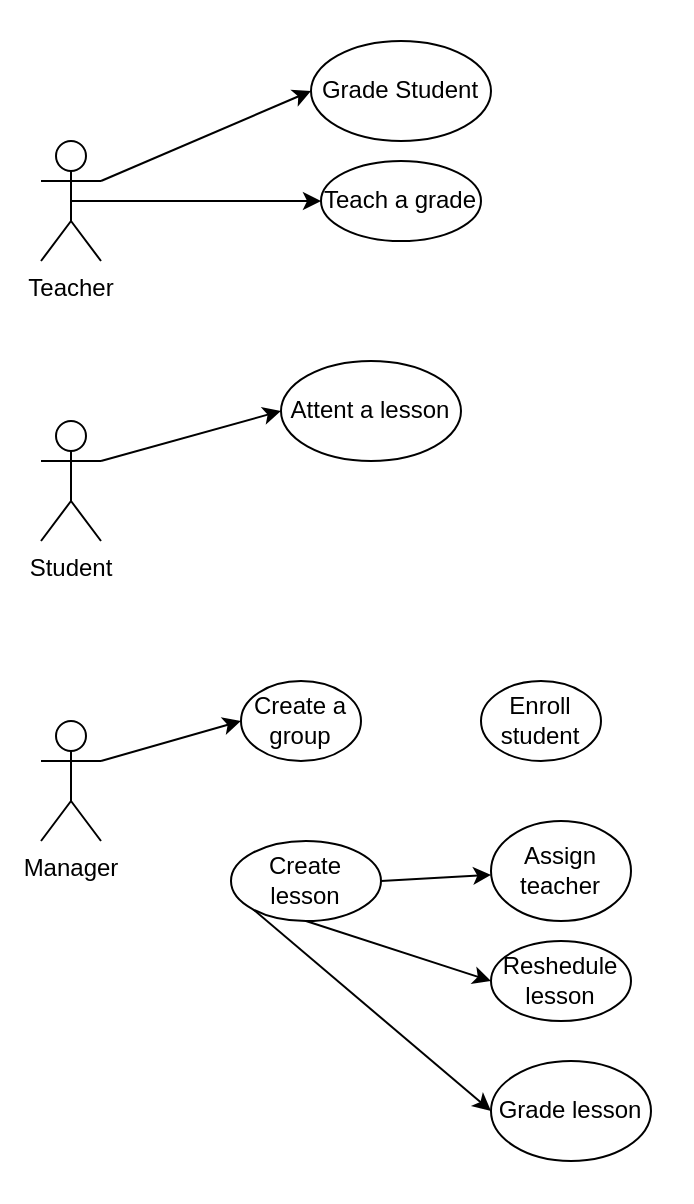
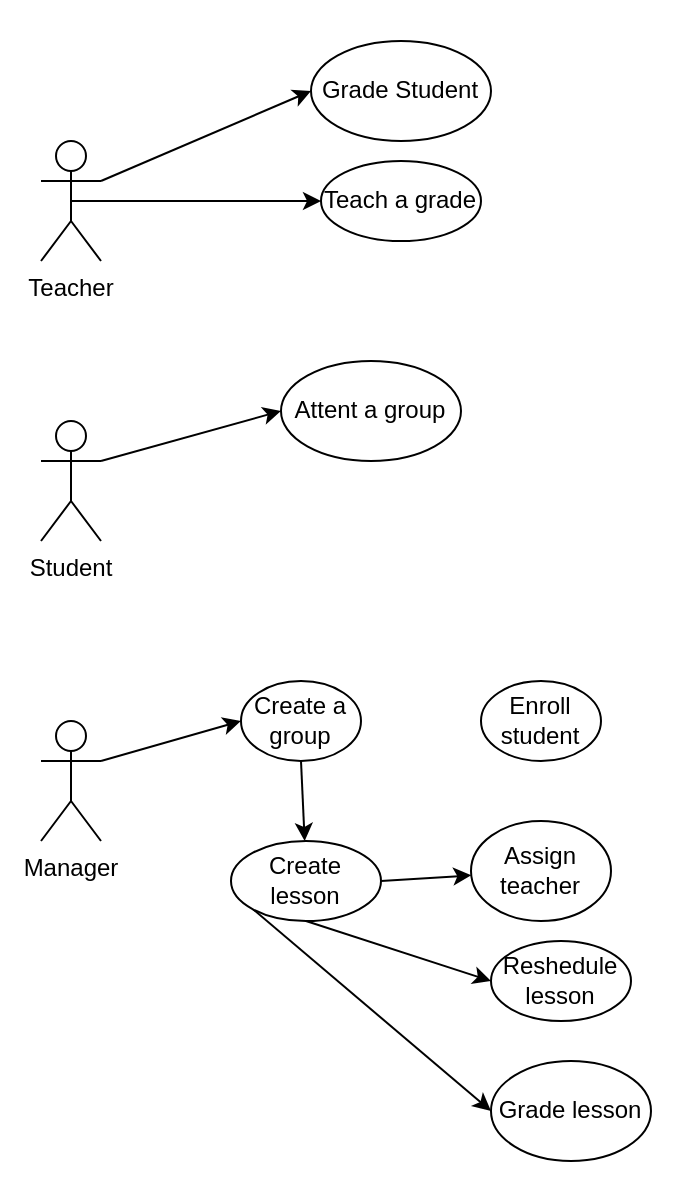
(371, 411) -> (371, 411)
none -> (303, 794)
(561, 871) -> (541, 871)
